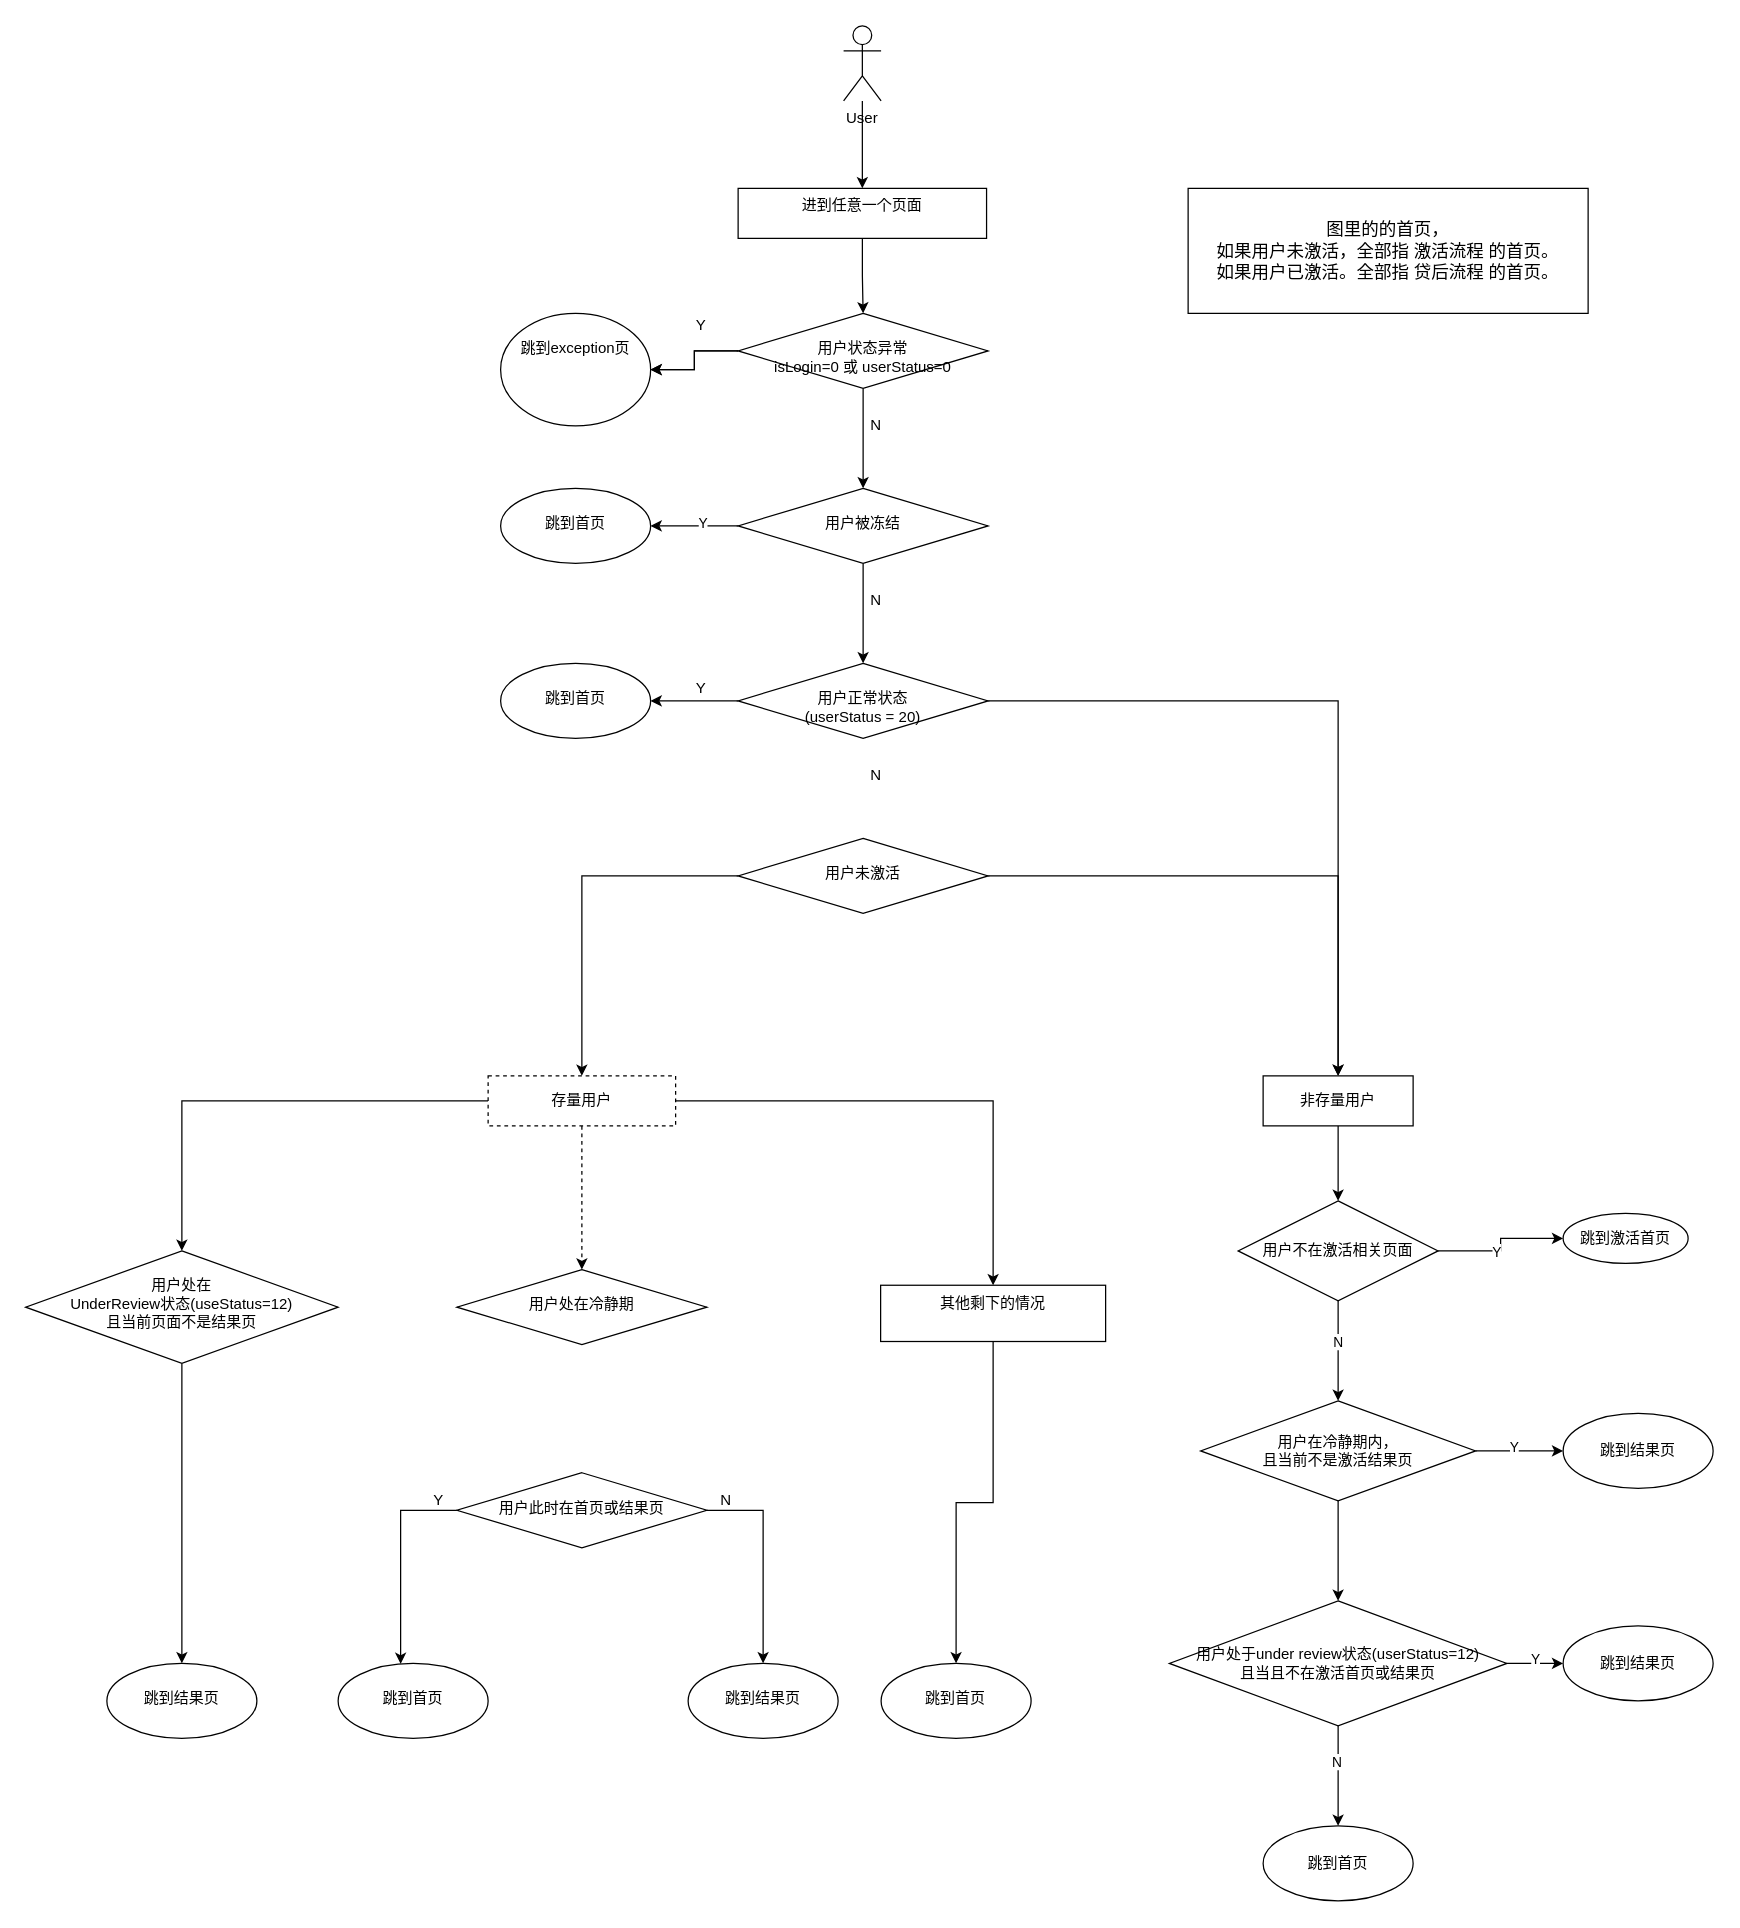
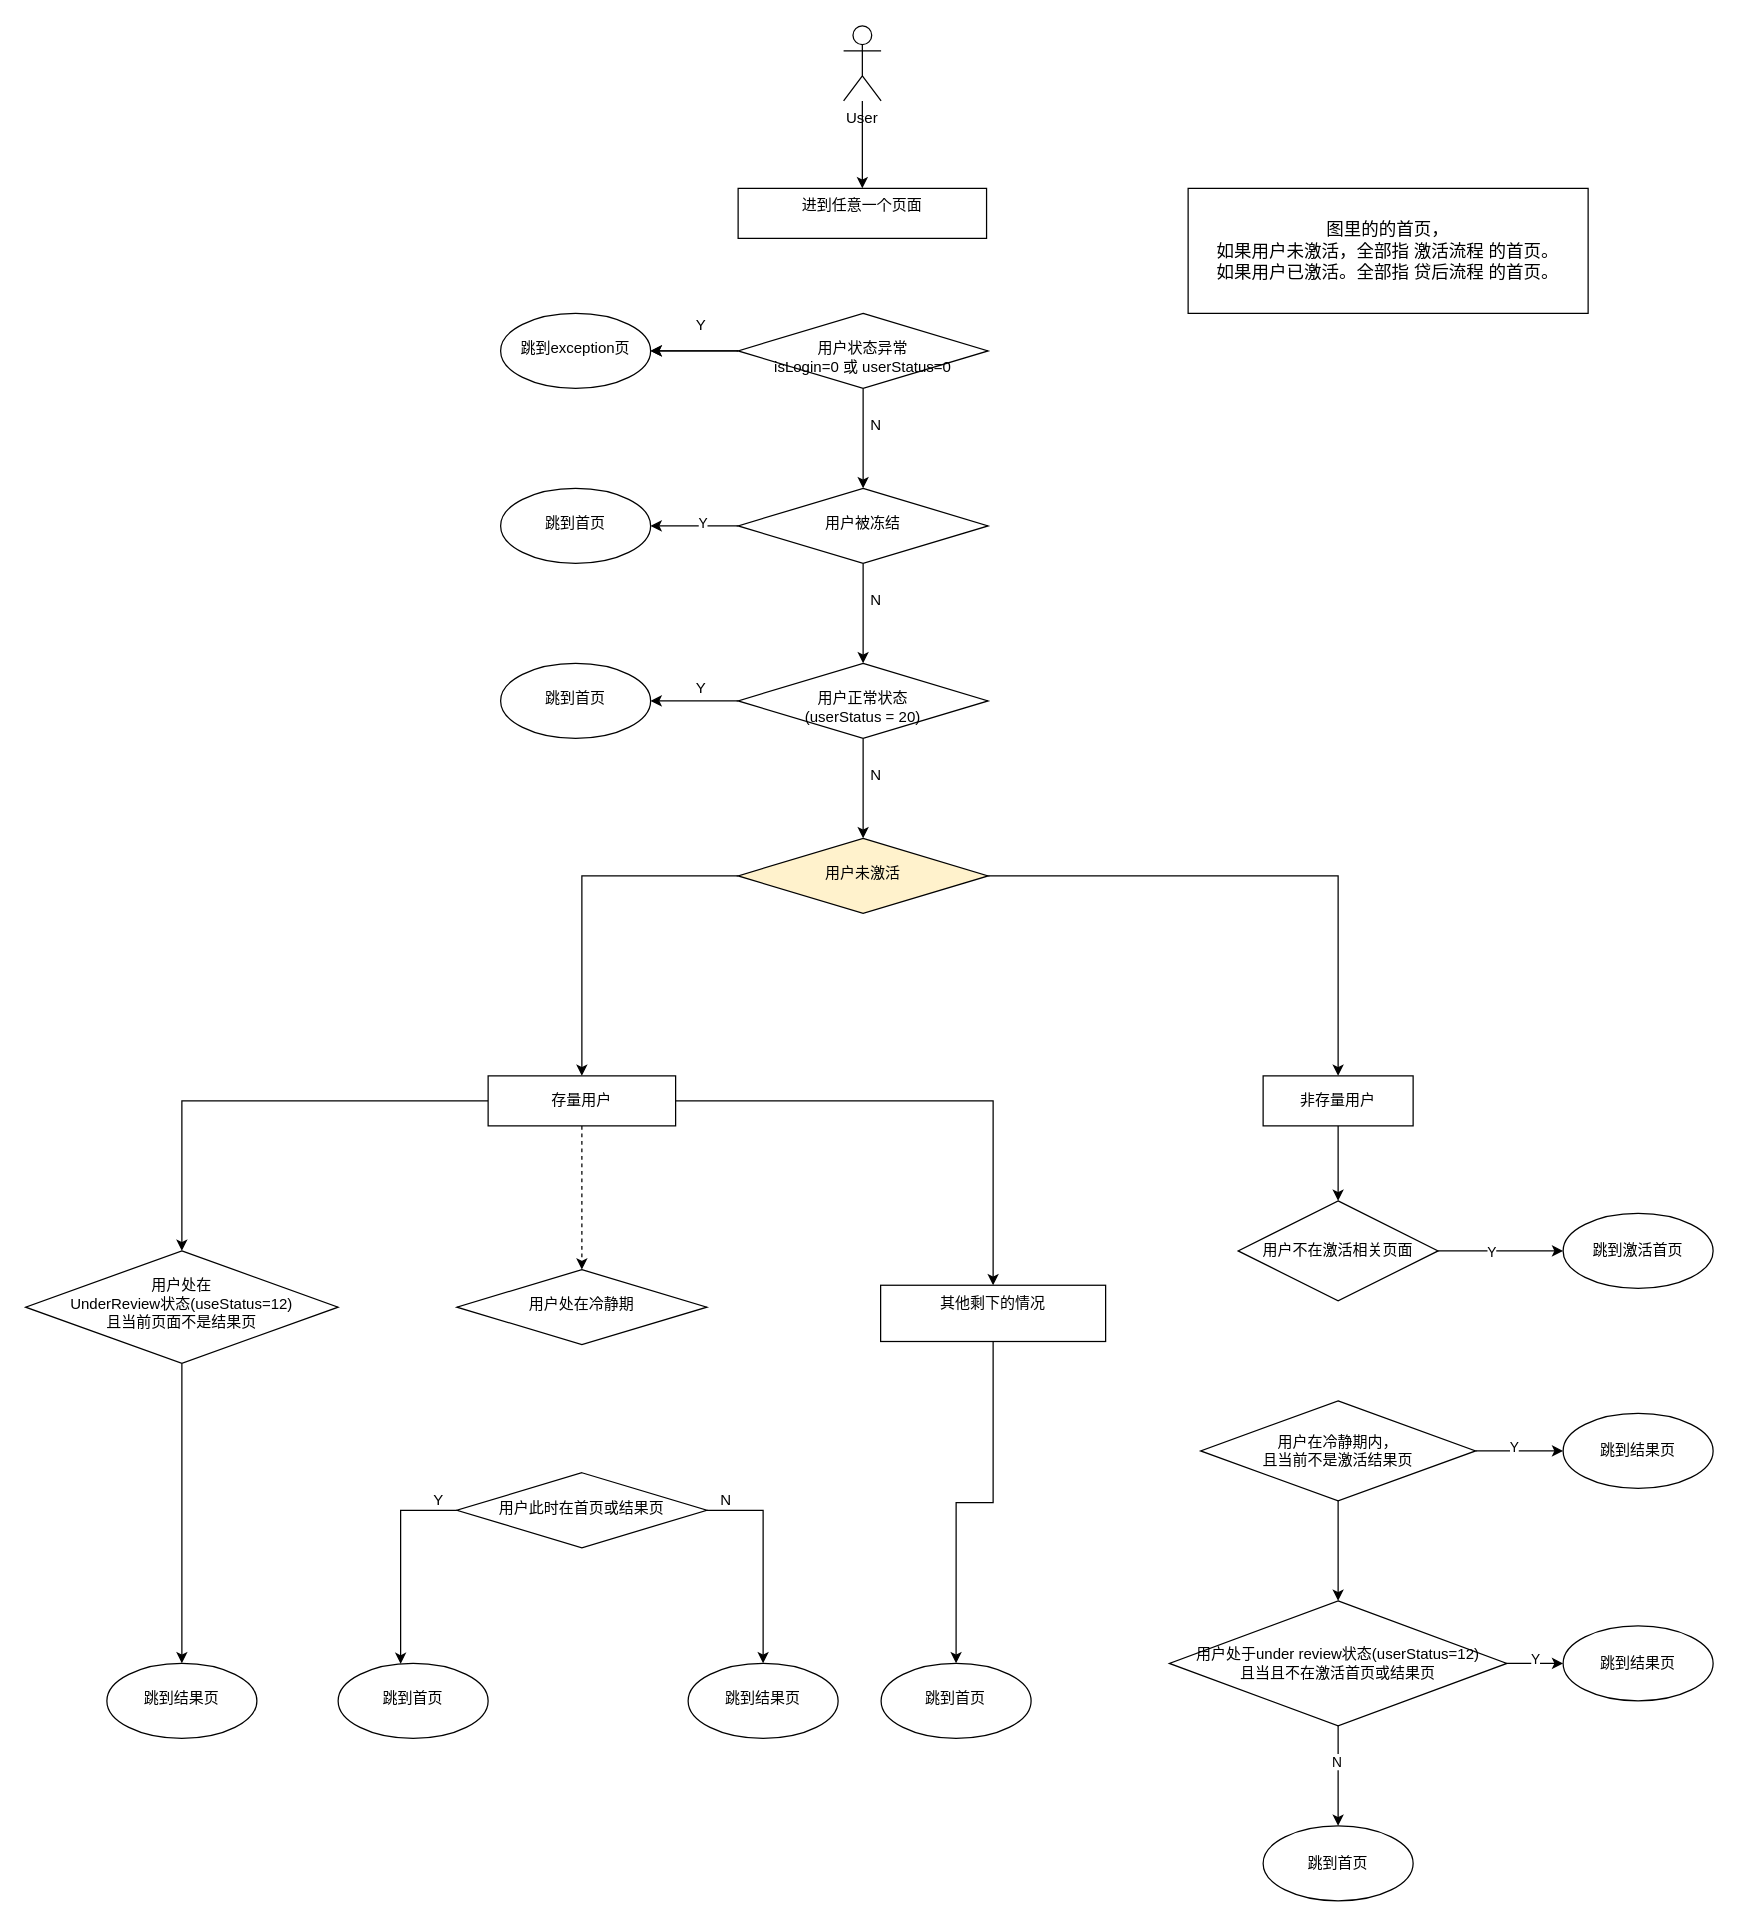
(862, 272) -> none
(576, 369) -> (576, 351)
(1249, 701) -> (863, 784)
(863, 876) -> (863, 876)
(582, 1101) -> (582, 1101)
(1626, 1238) -> (1638, 1251)
(1338, 1347) -> none
